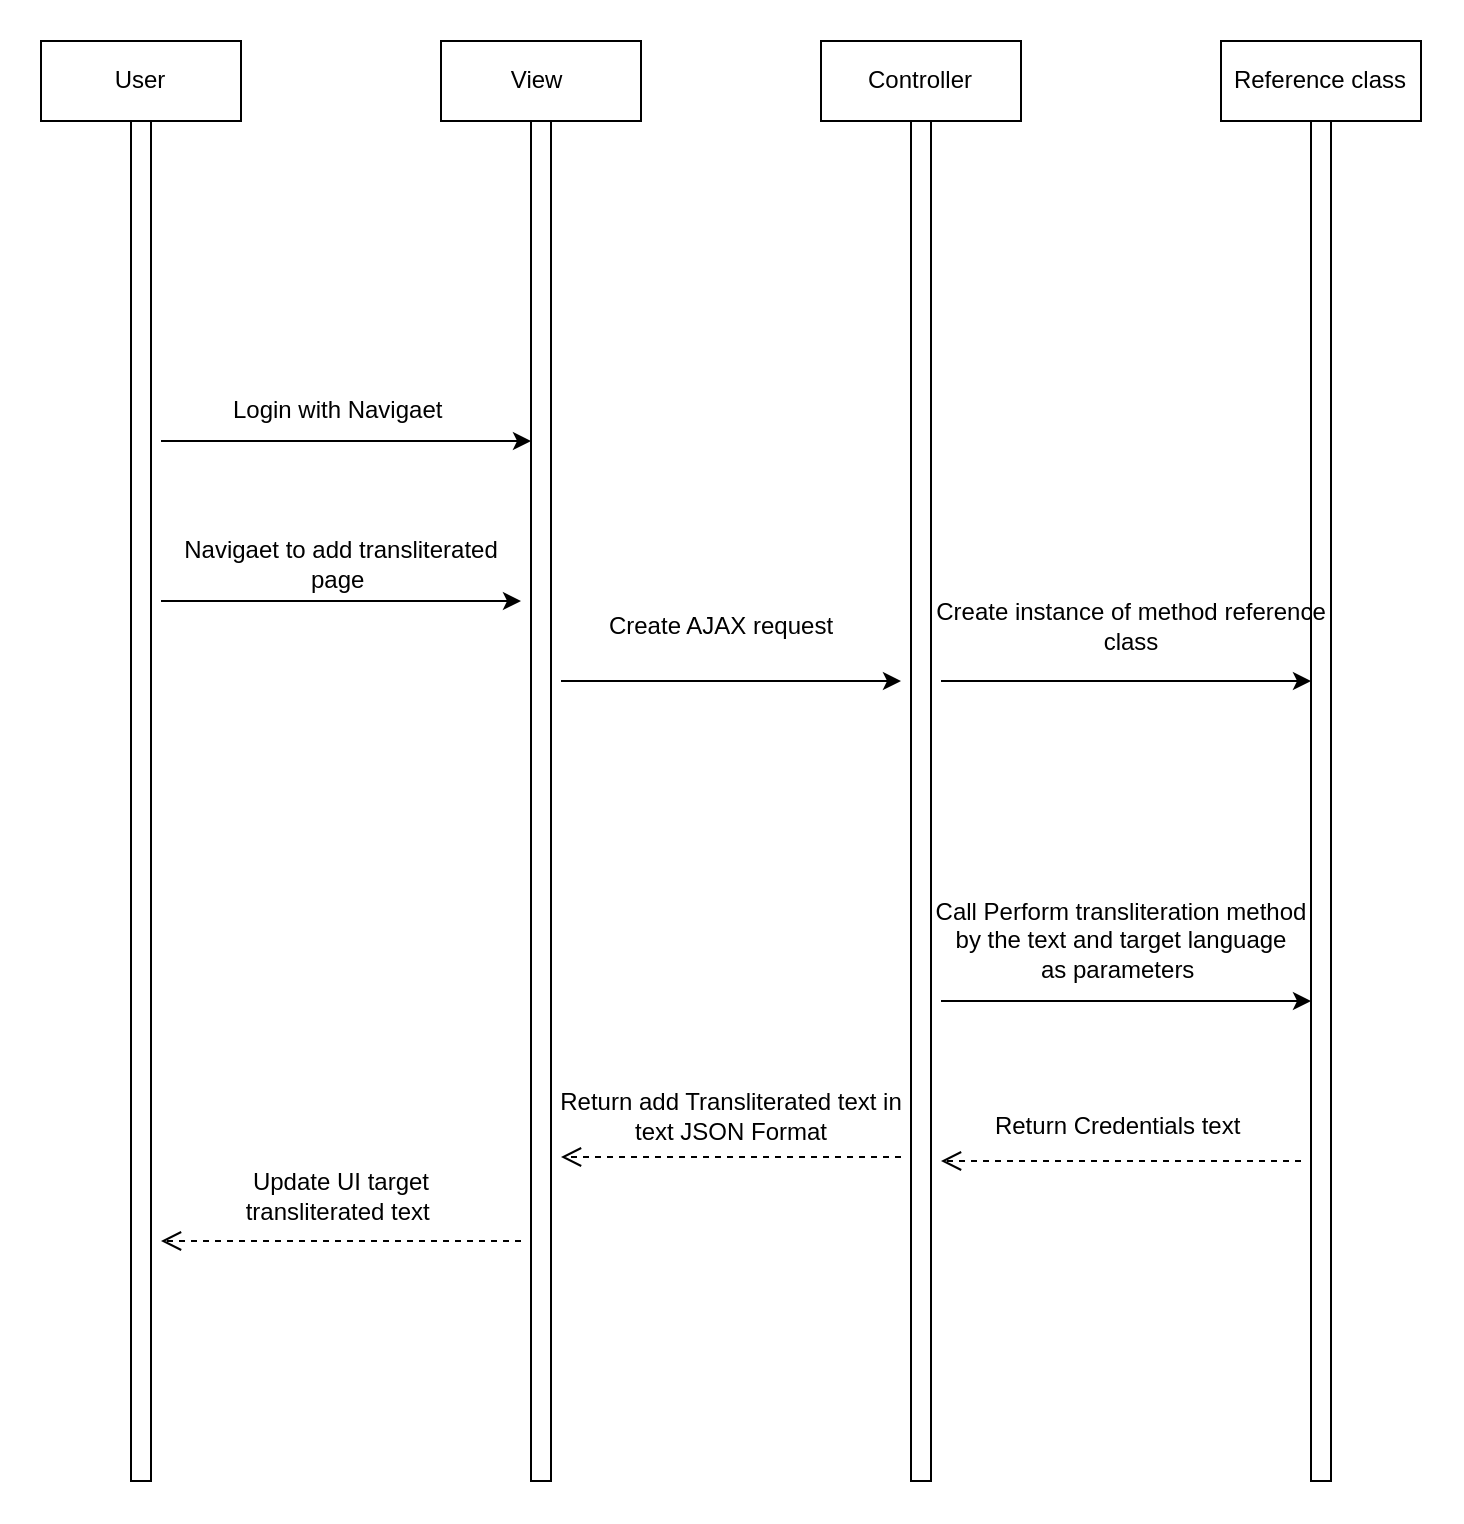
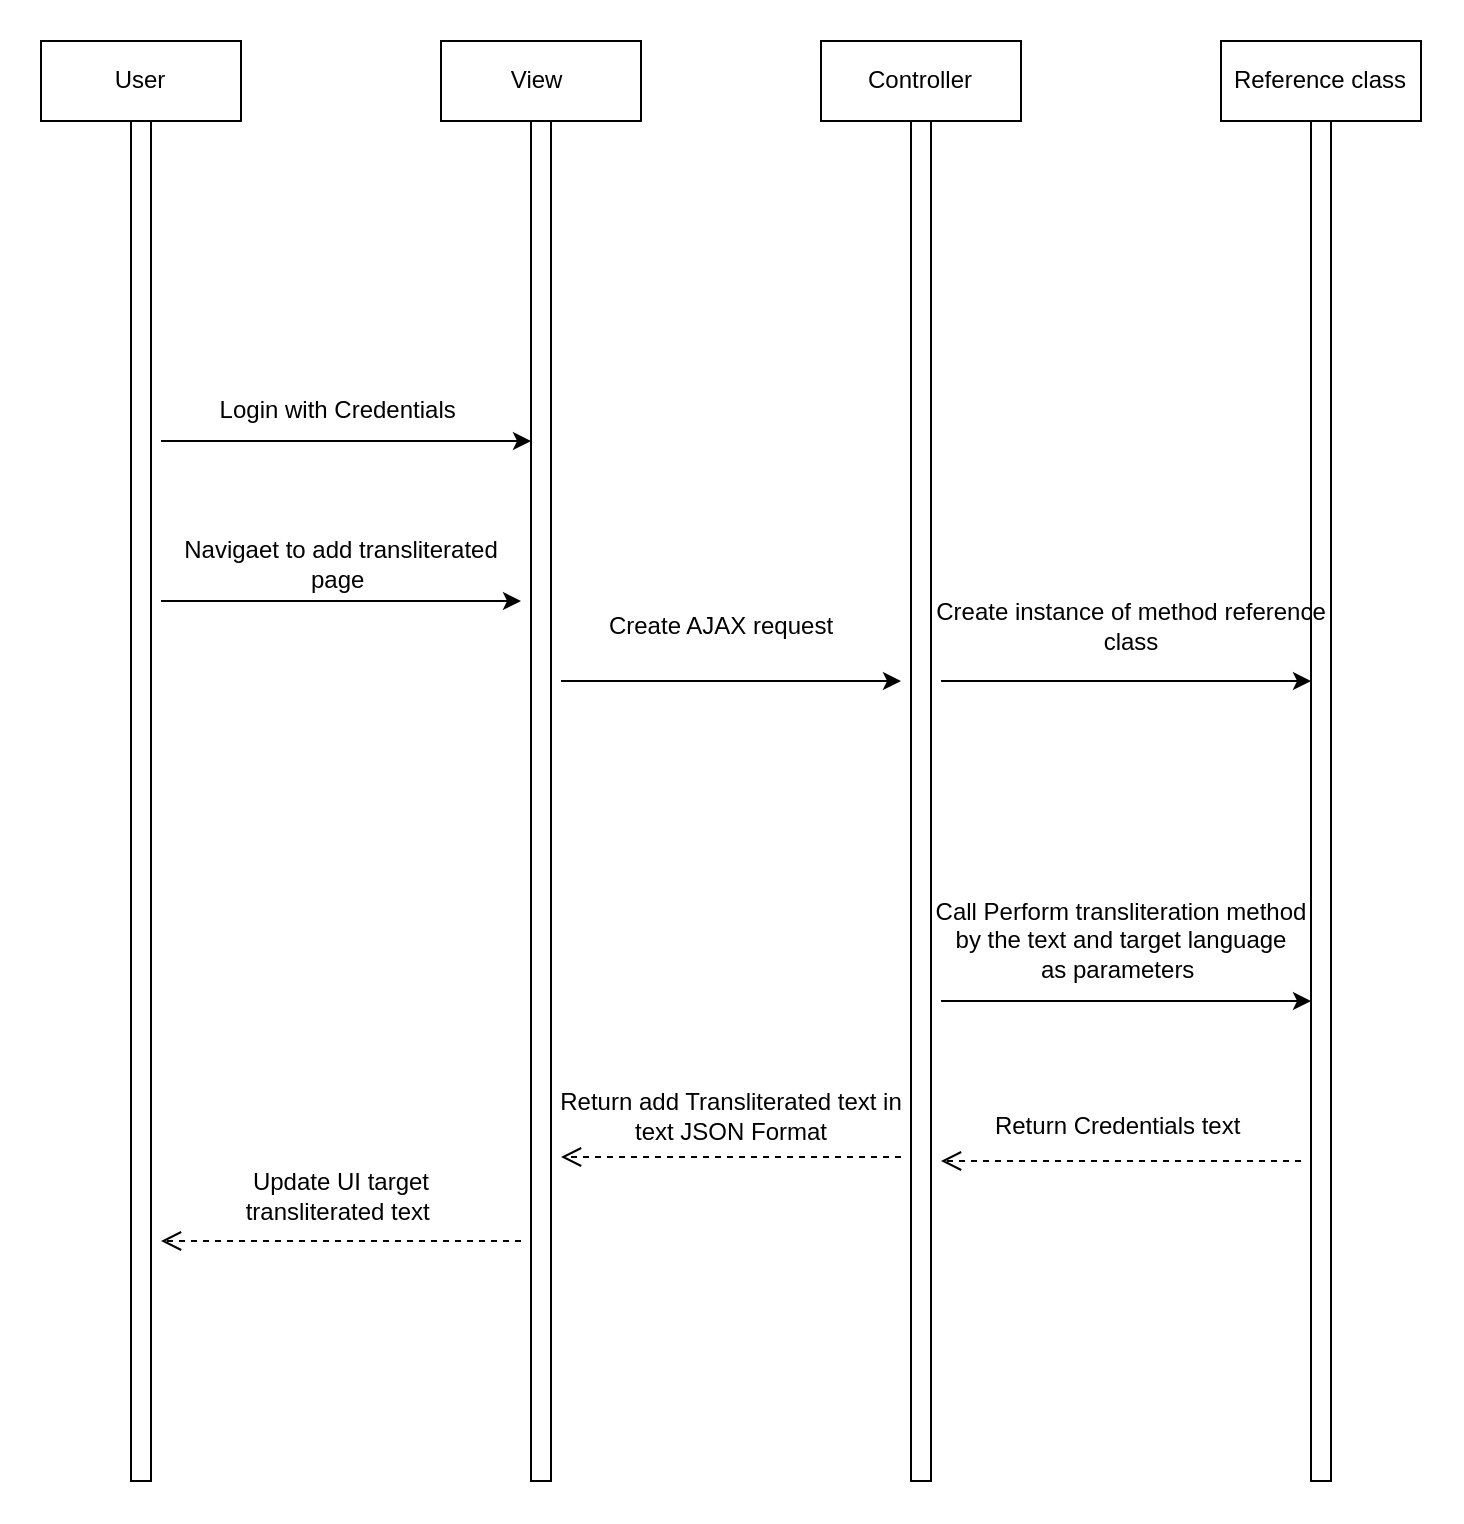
(342, 411) -> (342, 411)
